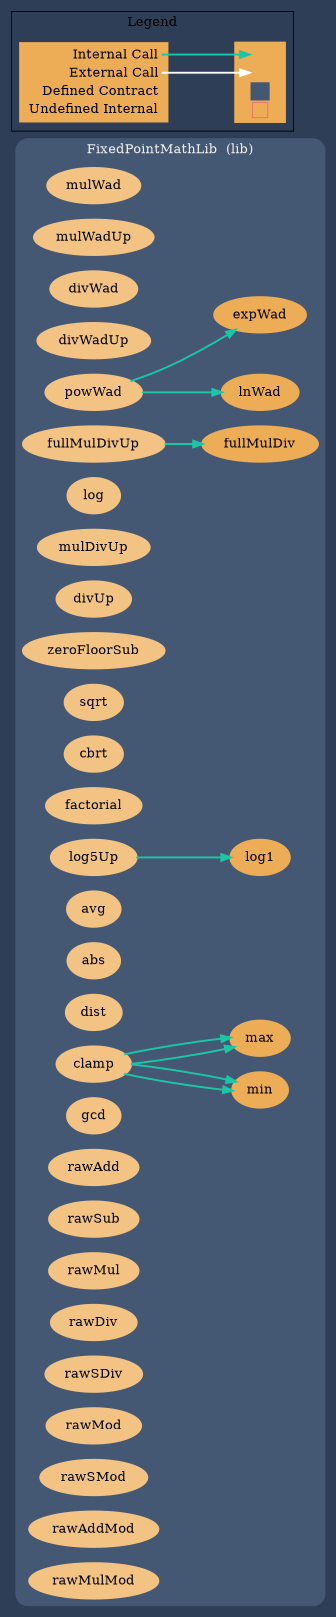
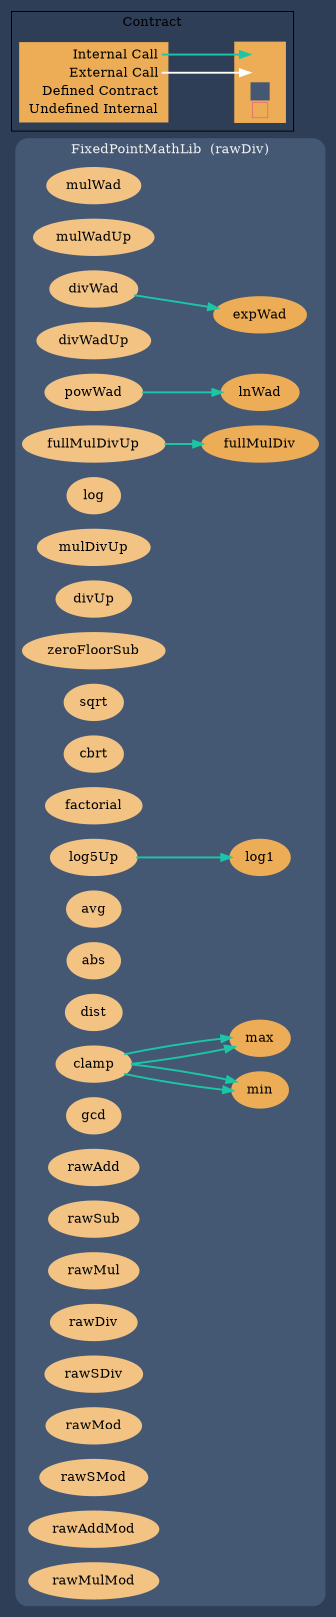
(153, 22) -> (153, 22)
(170, 150) -> (170, 150)
(180, 361) -> (171, 301)
